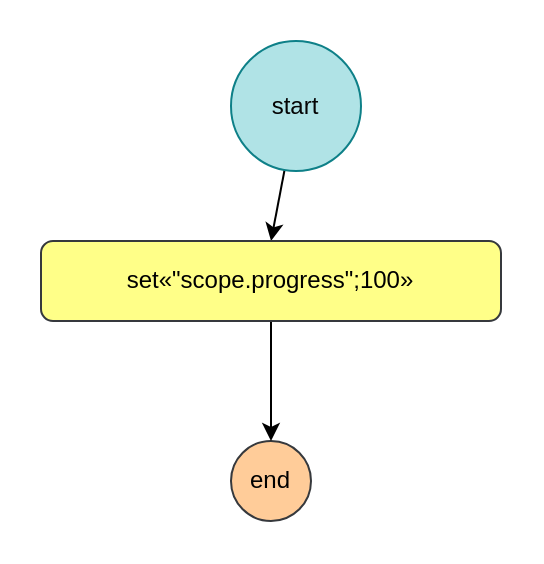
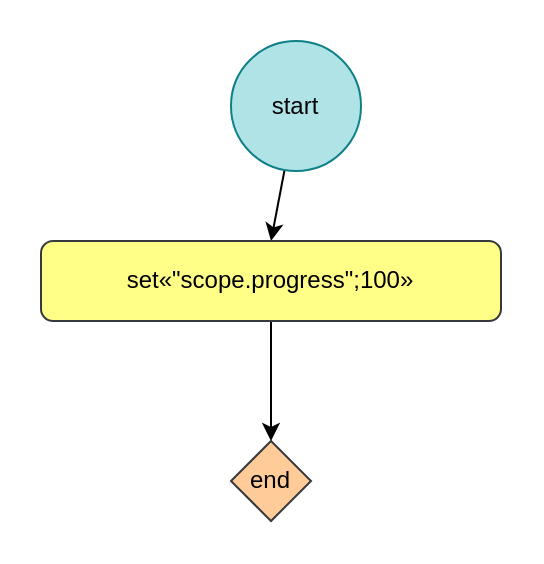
(271, 481) -> (271, 481)
